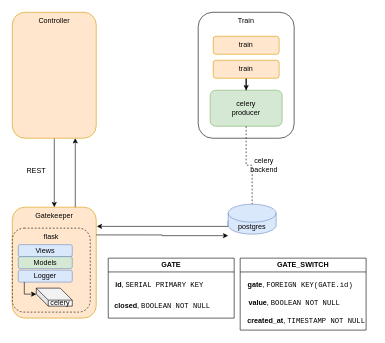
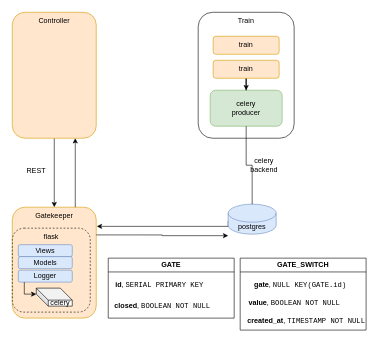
(249, 165) -> (249, 165)
(45, 263) -> (45, 263)
(301, 285) -> (301, 285)
